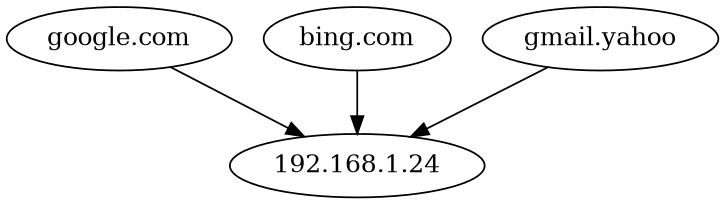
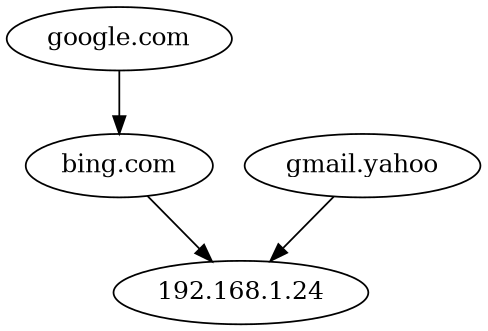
(230, 98) -> (119, 94)
